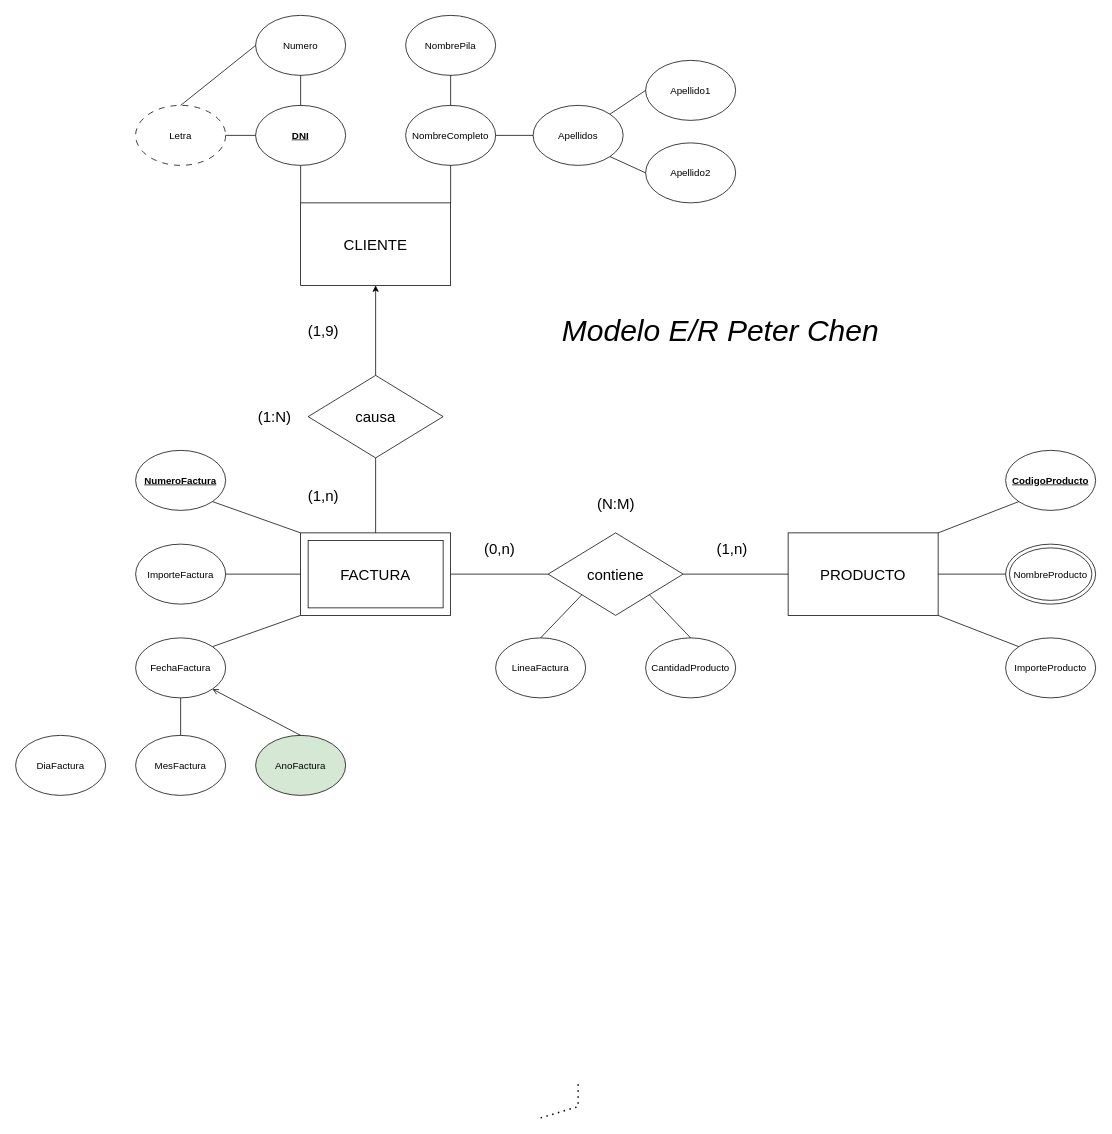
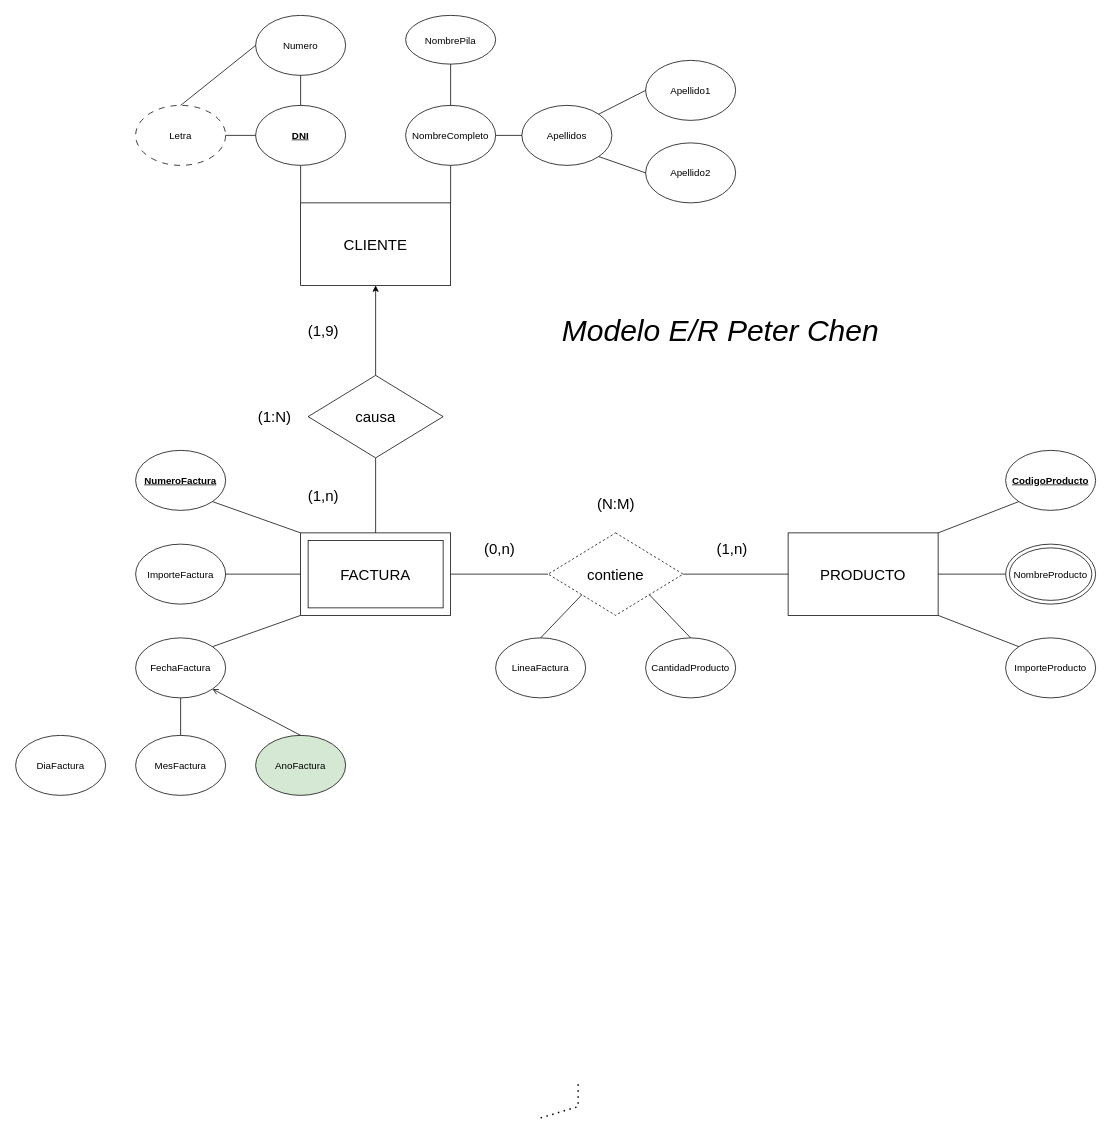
(450, 45) -> (450, 40)
(578, 135) -> (567, 135)
(615, 574) -> (615, 574)
